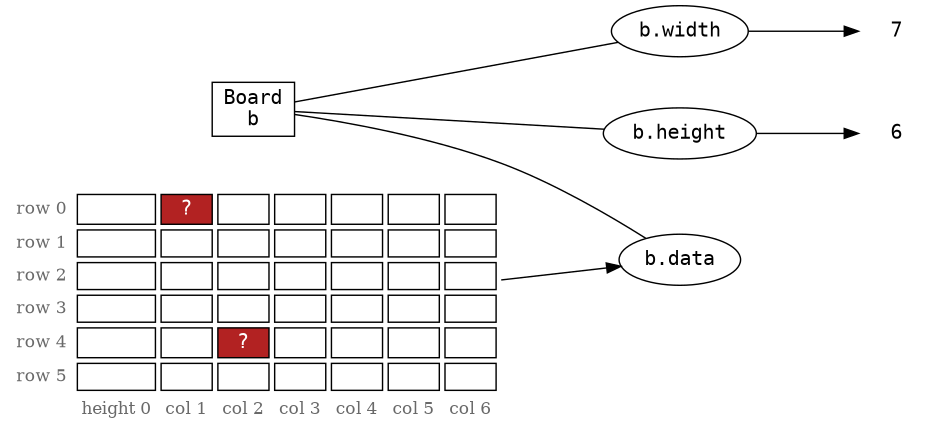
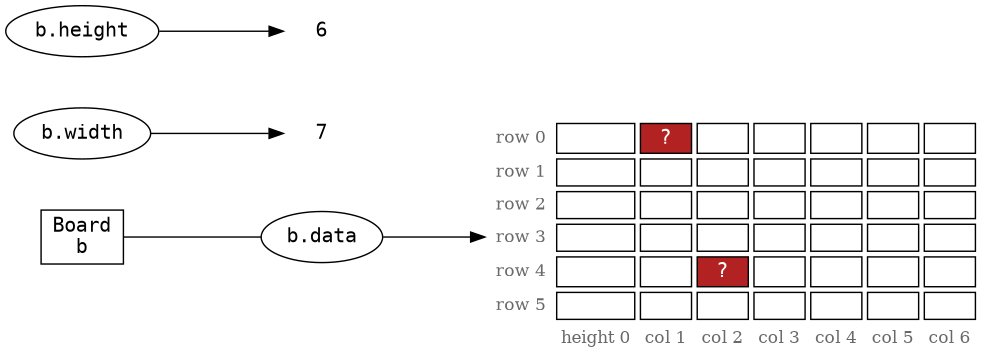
(456, 72) -> none
(449, 120) -> none
(554, 274) -> (427, 237)
